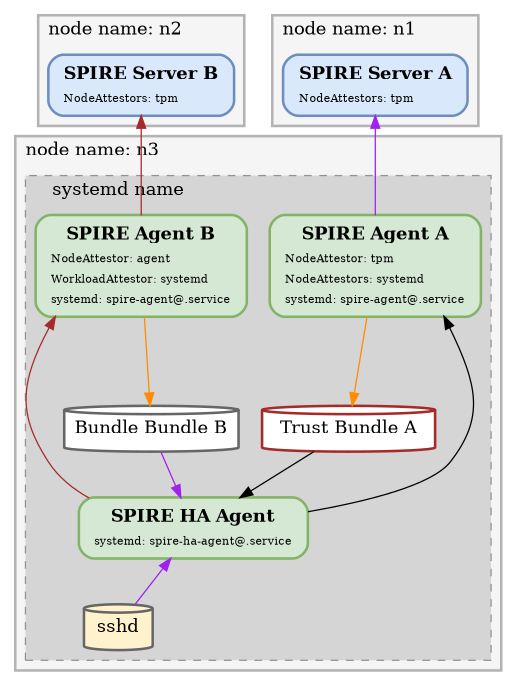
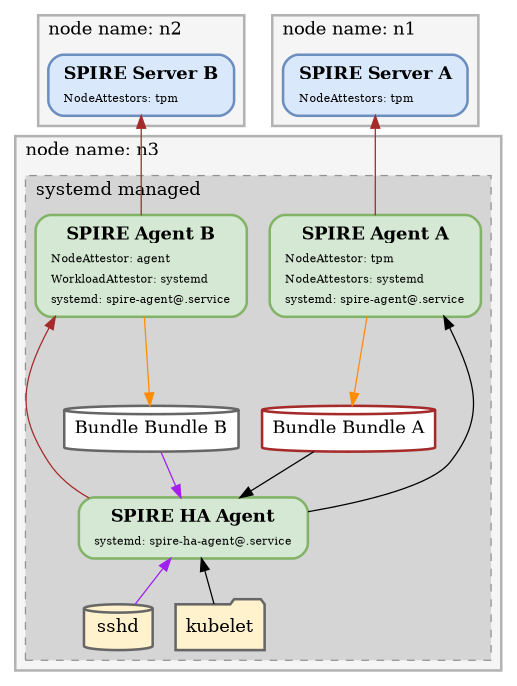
(375, 168) -> (375, 168)
(118, 190) -> (118, 190)
(349, 429) -> (349, 429)
none -> (220, 627)
